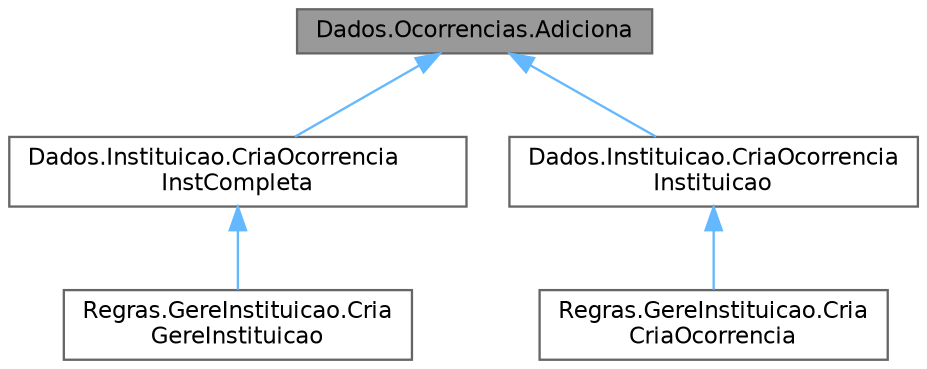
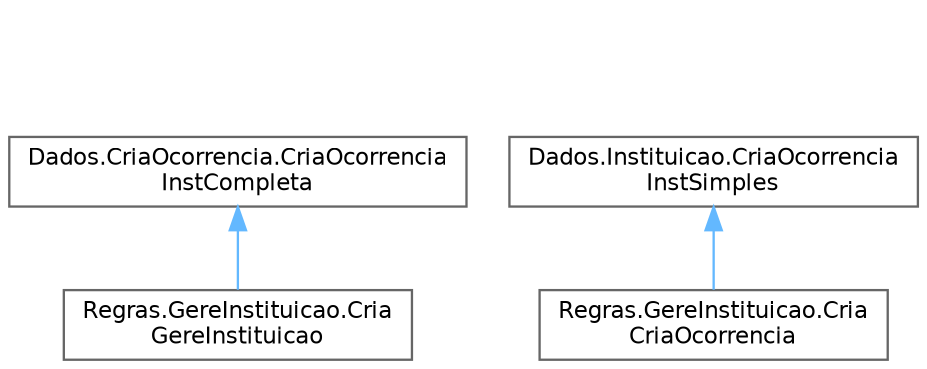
(475, 31) -> none
(238, 172) -> (238, 172)
(714, 172) -> (714, 172)
